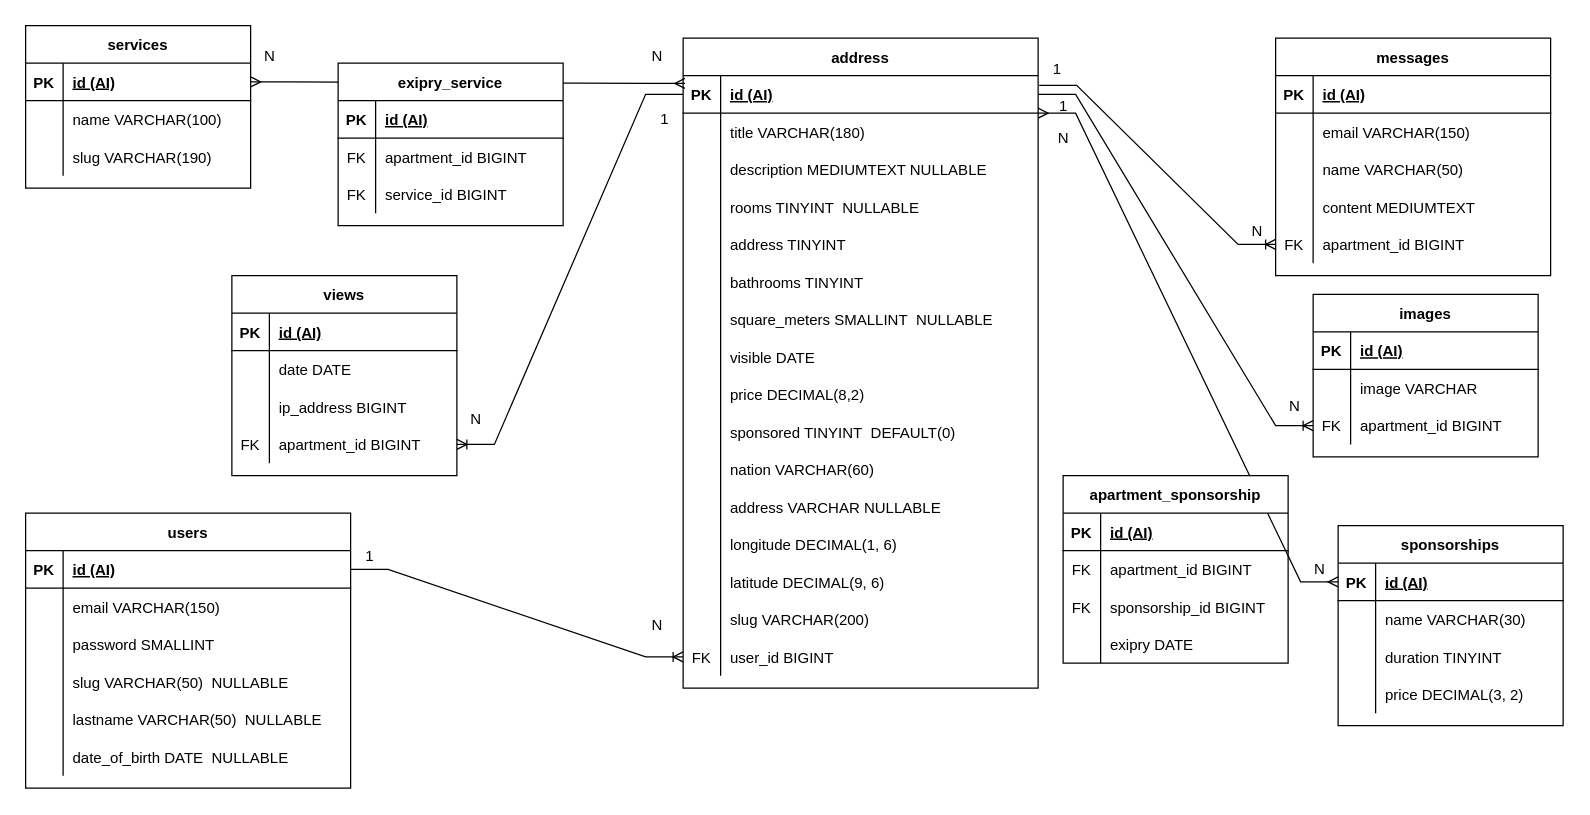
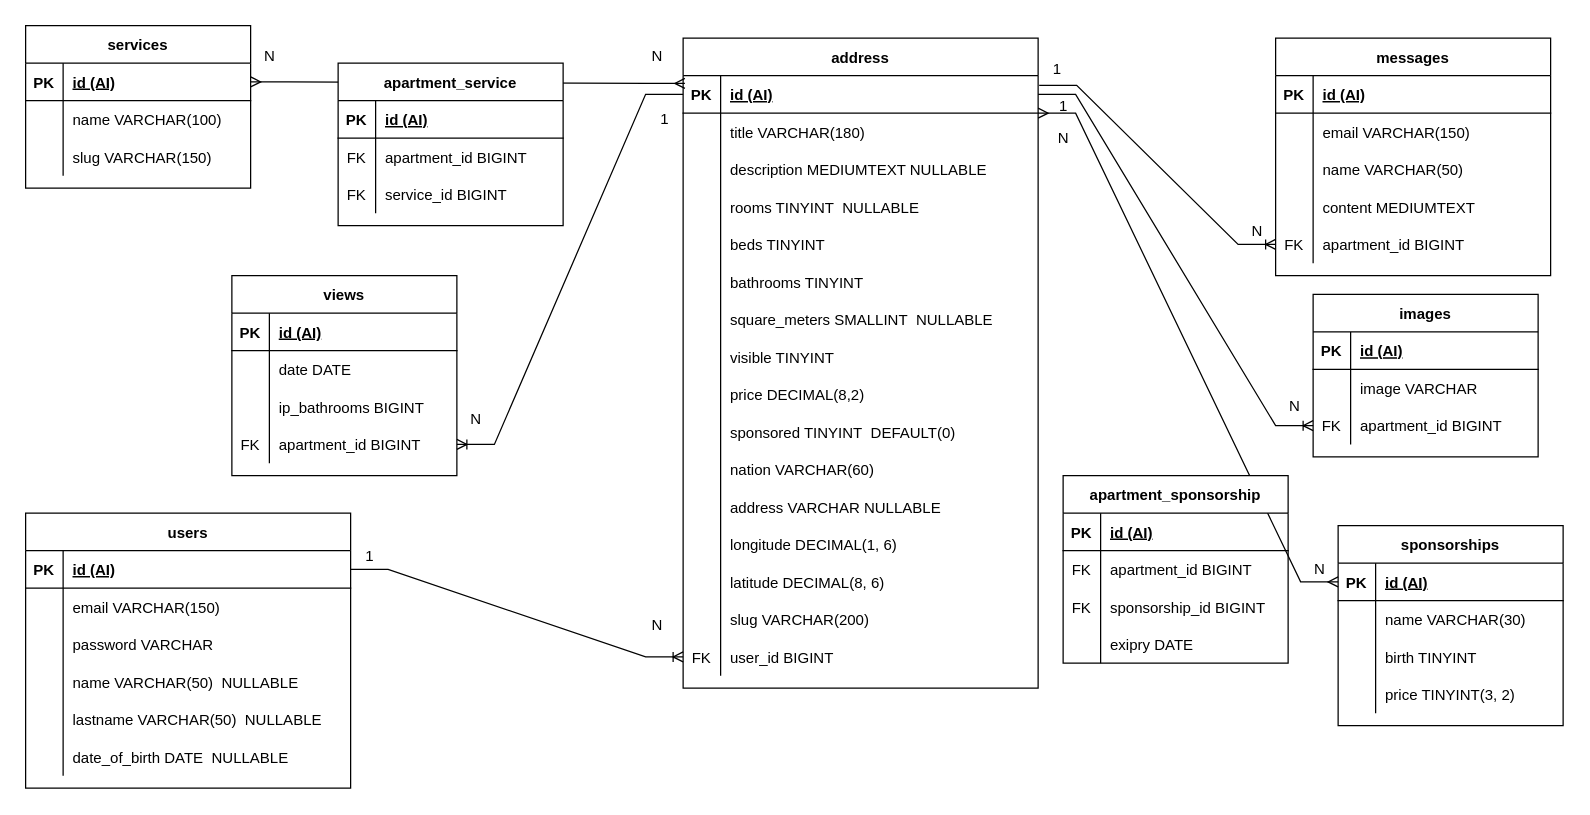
(450, 83) -> (450, 83)
(140, 158) -> (140, 158)
(791, 245) -> (778, 245)
(773, 358) -> (785, 358)
(346, 408) -> (355, 408)
(813, 583) -> (813, 583)
(142, 645) -> (138, 645)
(1448, 658) -> (1436, 658)
(176, 683) -> (178, 683)
(1457, 695) -> (1457, 695)
